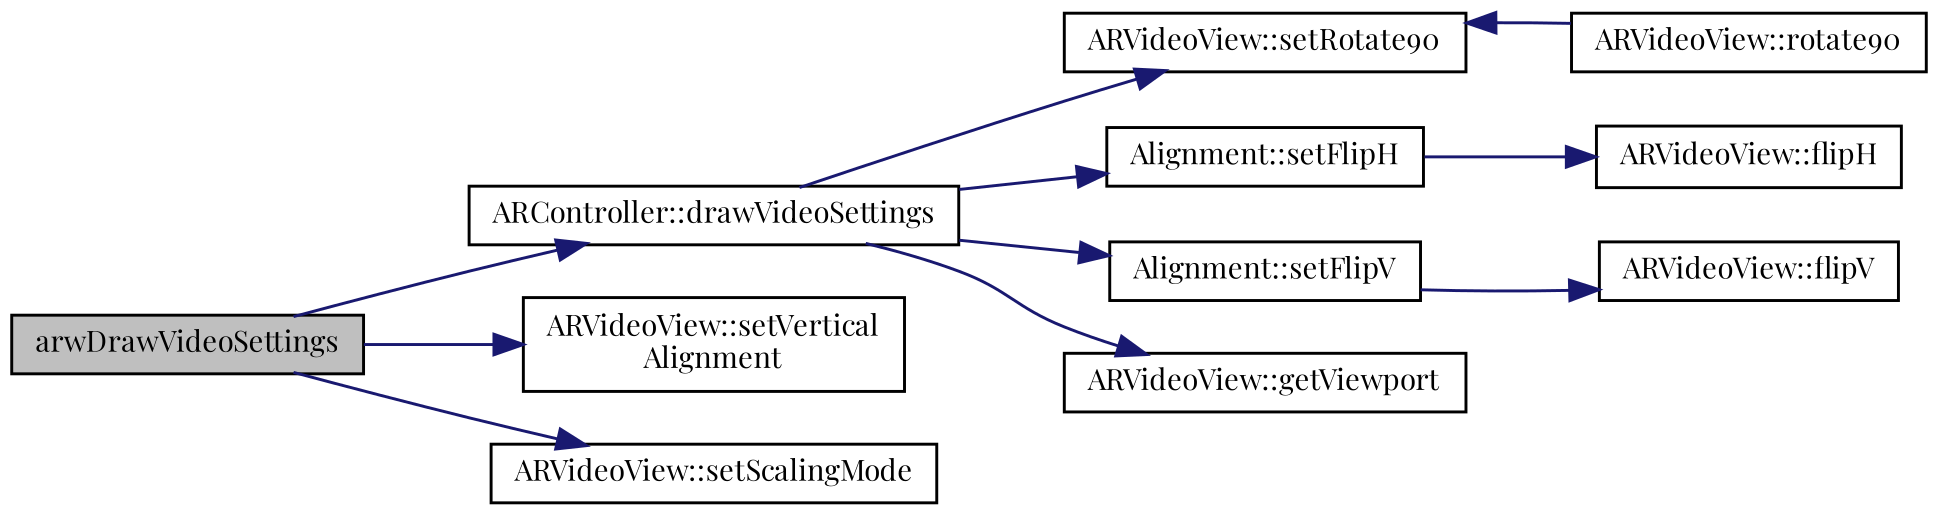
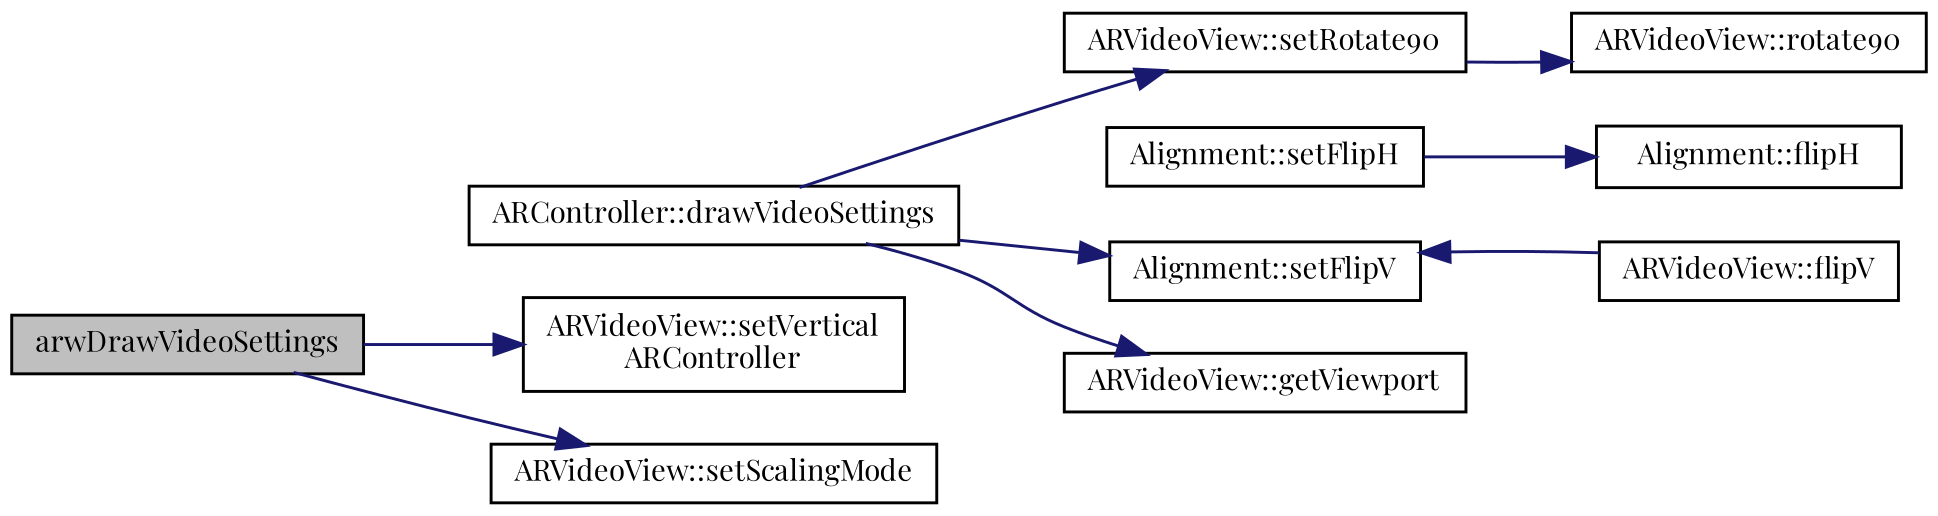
(1533, 23) -> (1504, 62)
(1749, 157) -> (1749, 157)
(1018, 183) -> none
(425, 282) -> none
(1495, 291) -> (1525, 251)
(714, 345) -> (714, 345)
